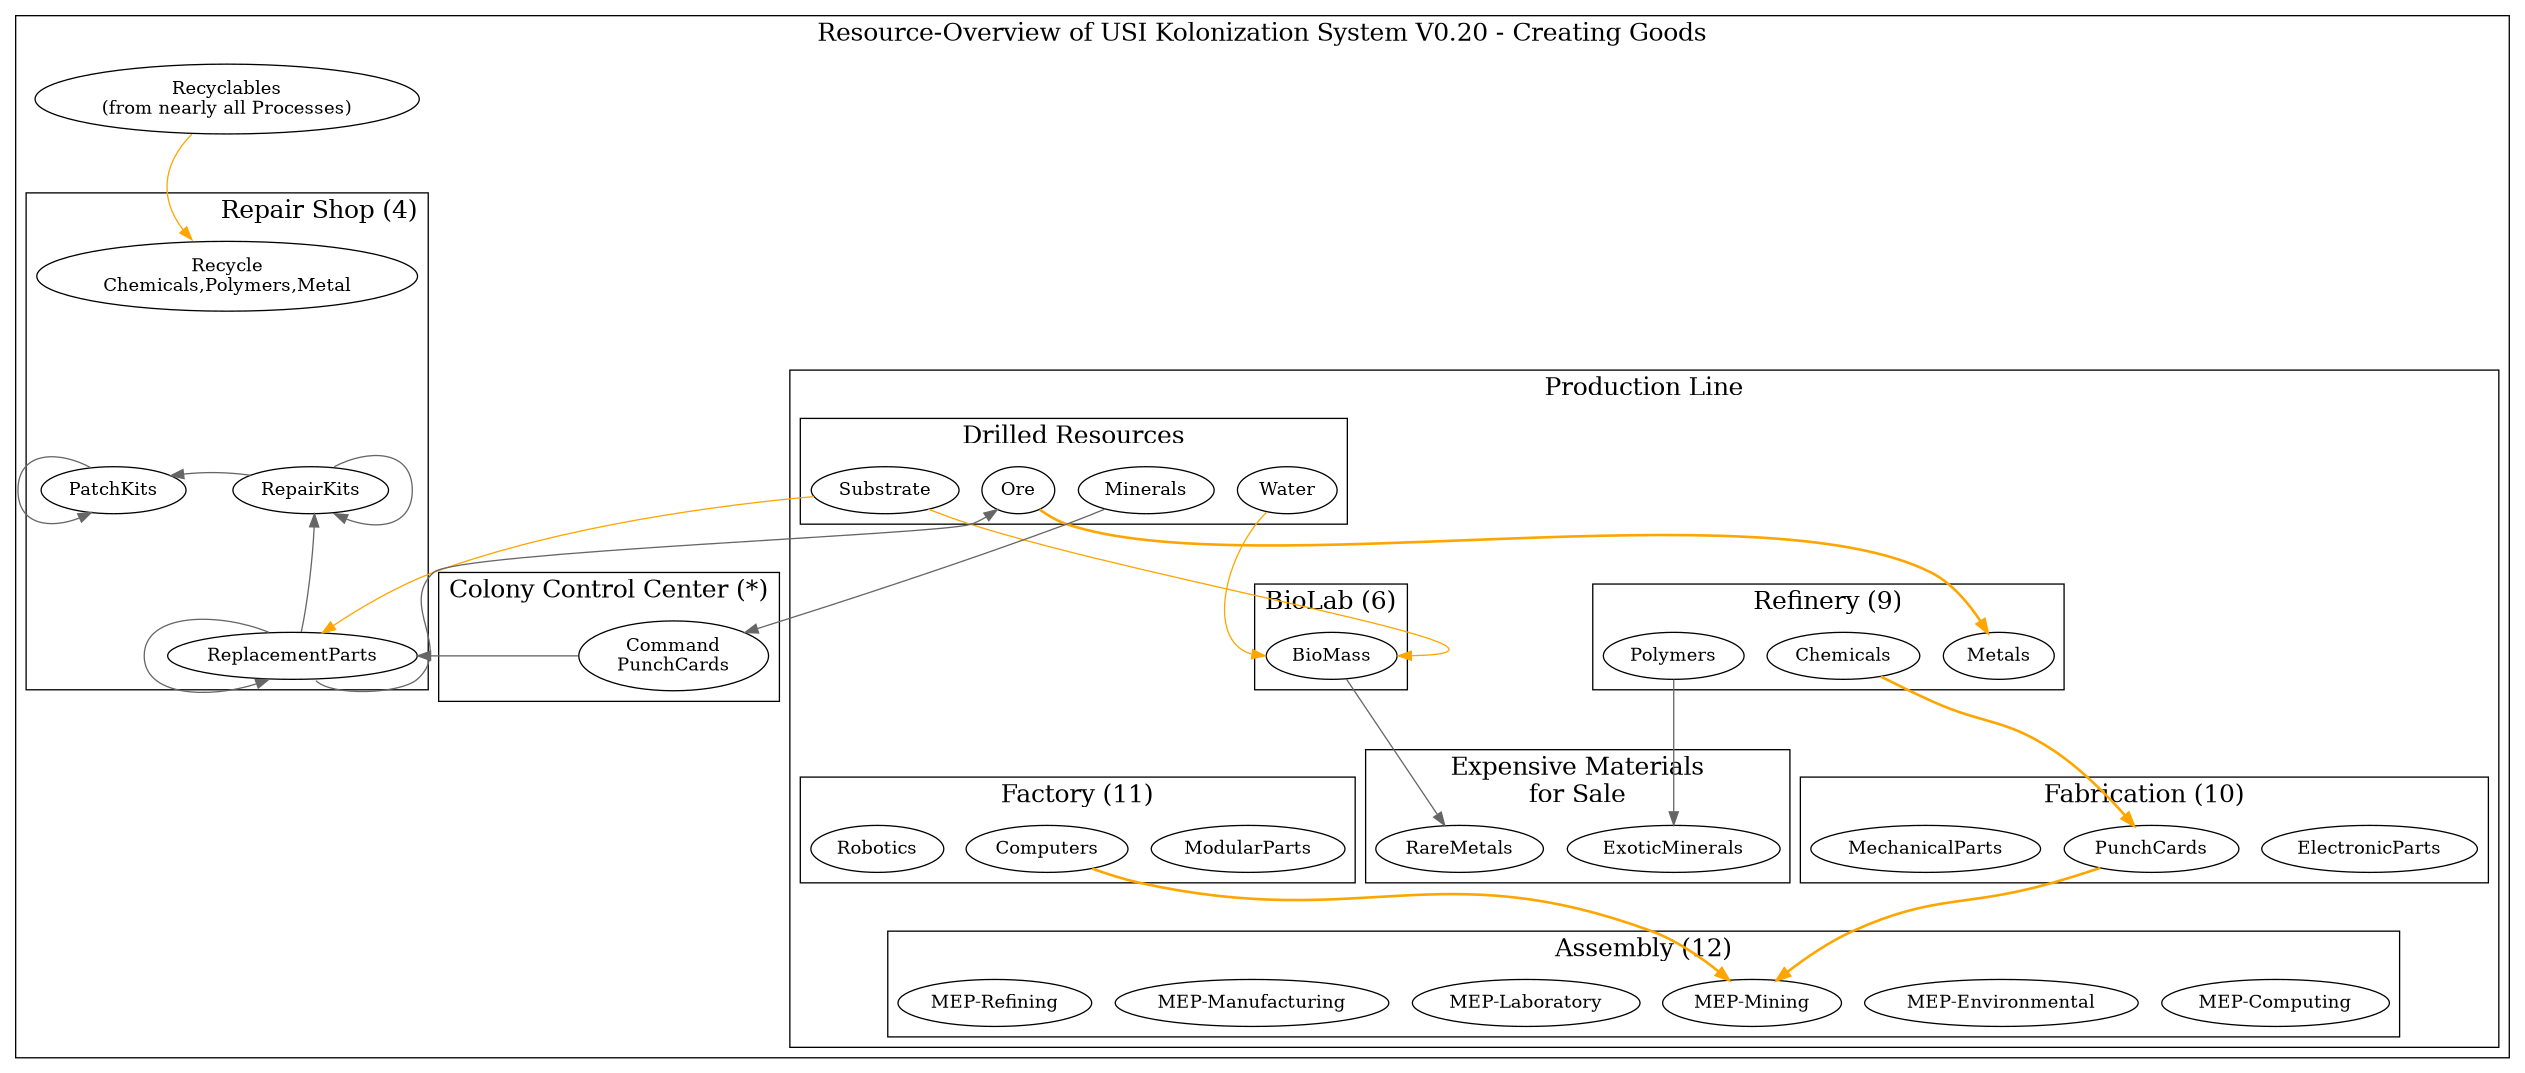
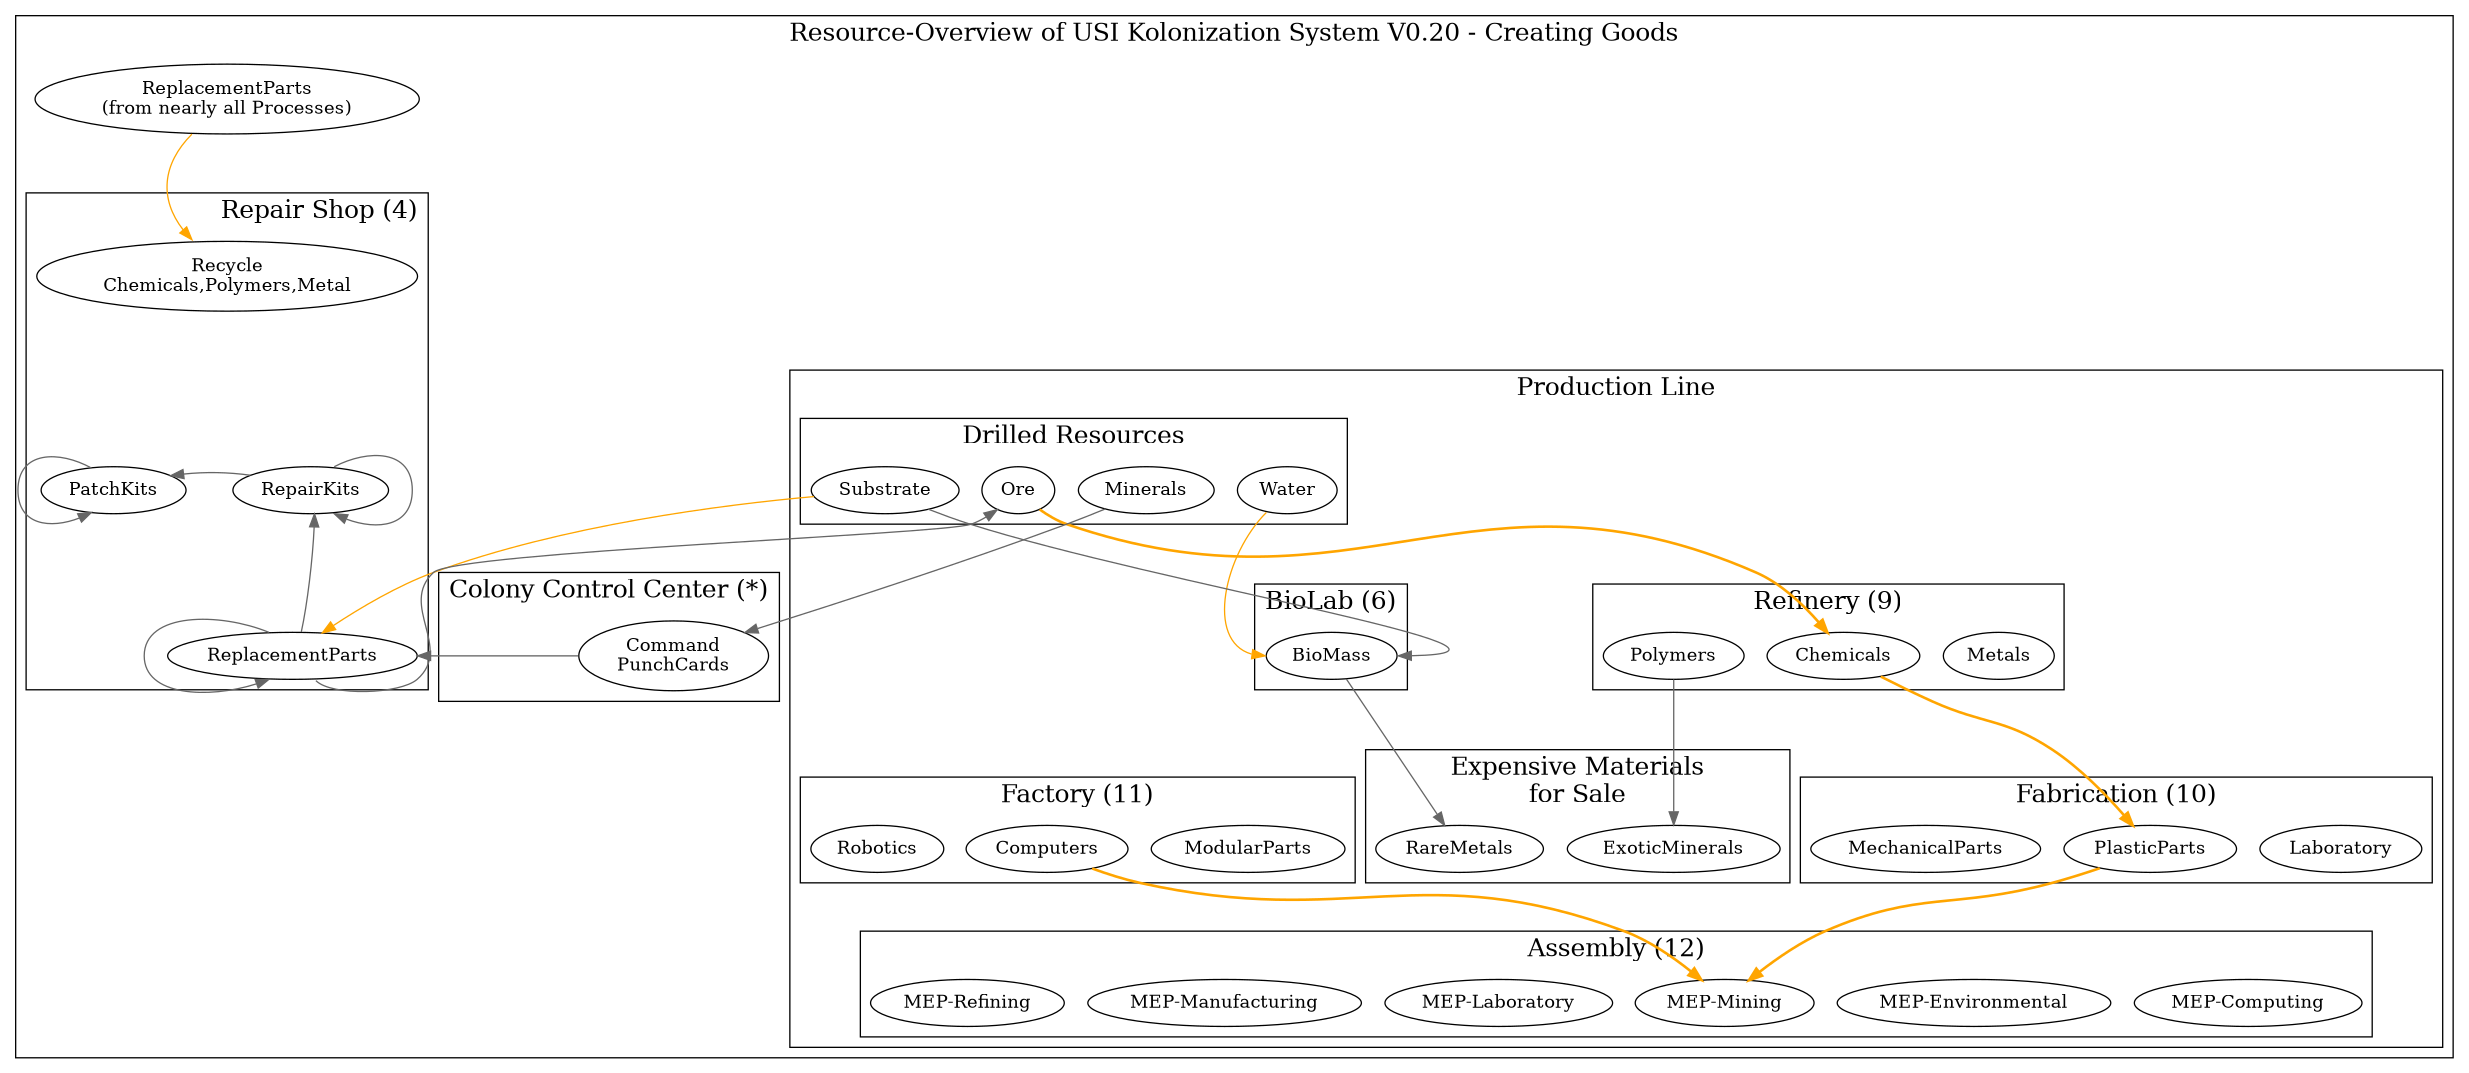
(227, 99) -> (227, 99)
(1520, 538) -> (1437, 537)
(1207, 584) -> (1207, 584)
(2152, 849) -> (2150, 849)
(2370, 849) -> (2341, 849)
